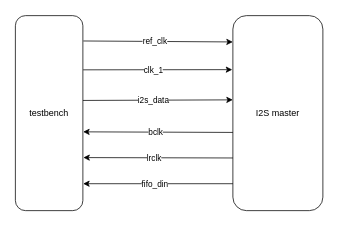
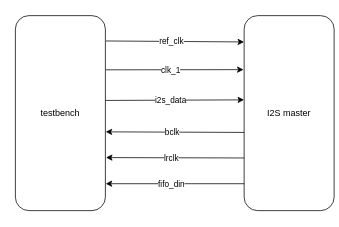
(49, 113) -> (60, 113)
(278, 113) -> (289, 113)
